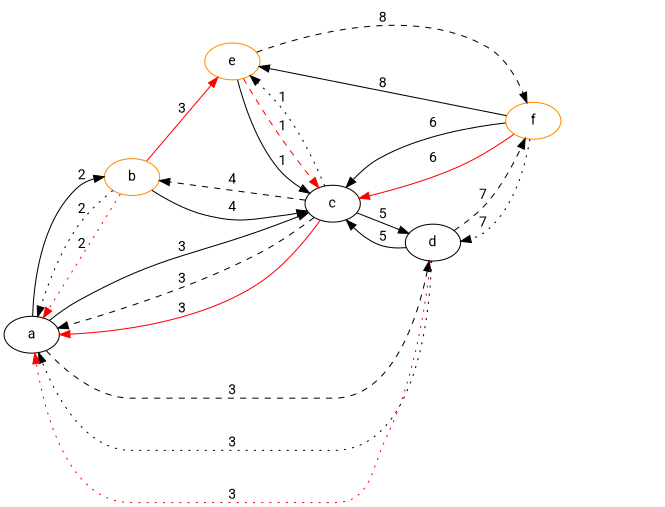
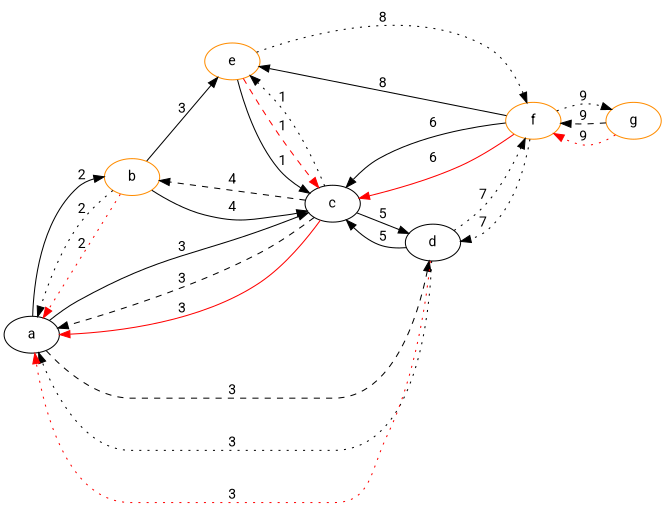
(402, 26) -> (402, 26)
none -> (634, 121)
(179, 123) -> (179, 123)
(494, 194) -> (494, 194)
